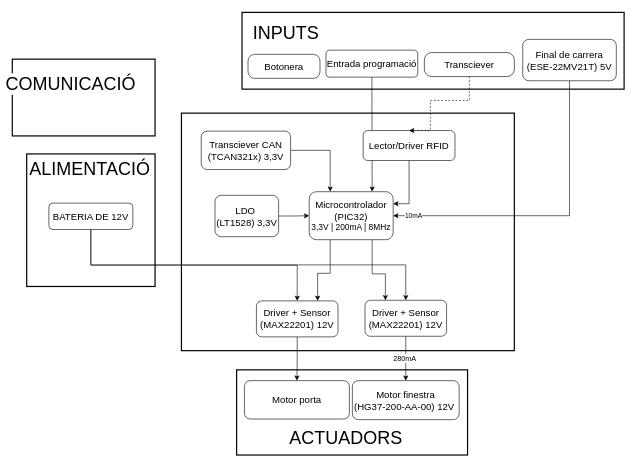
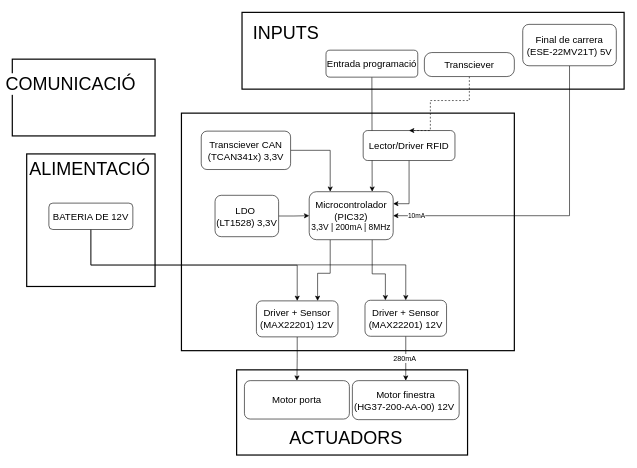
(570, 60) -> (570, 45)
(284, 66) -> none
(246, 150) -> (246, 150)
